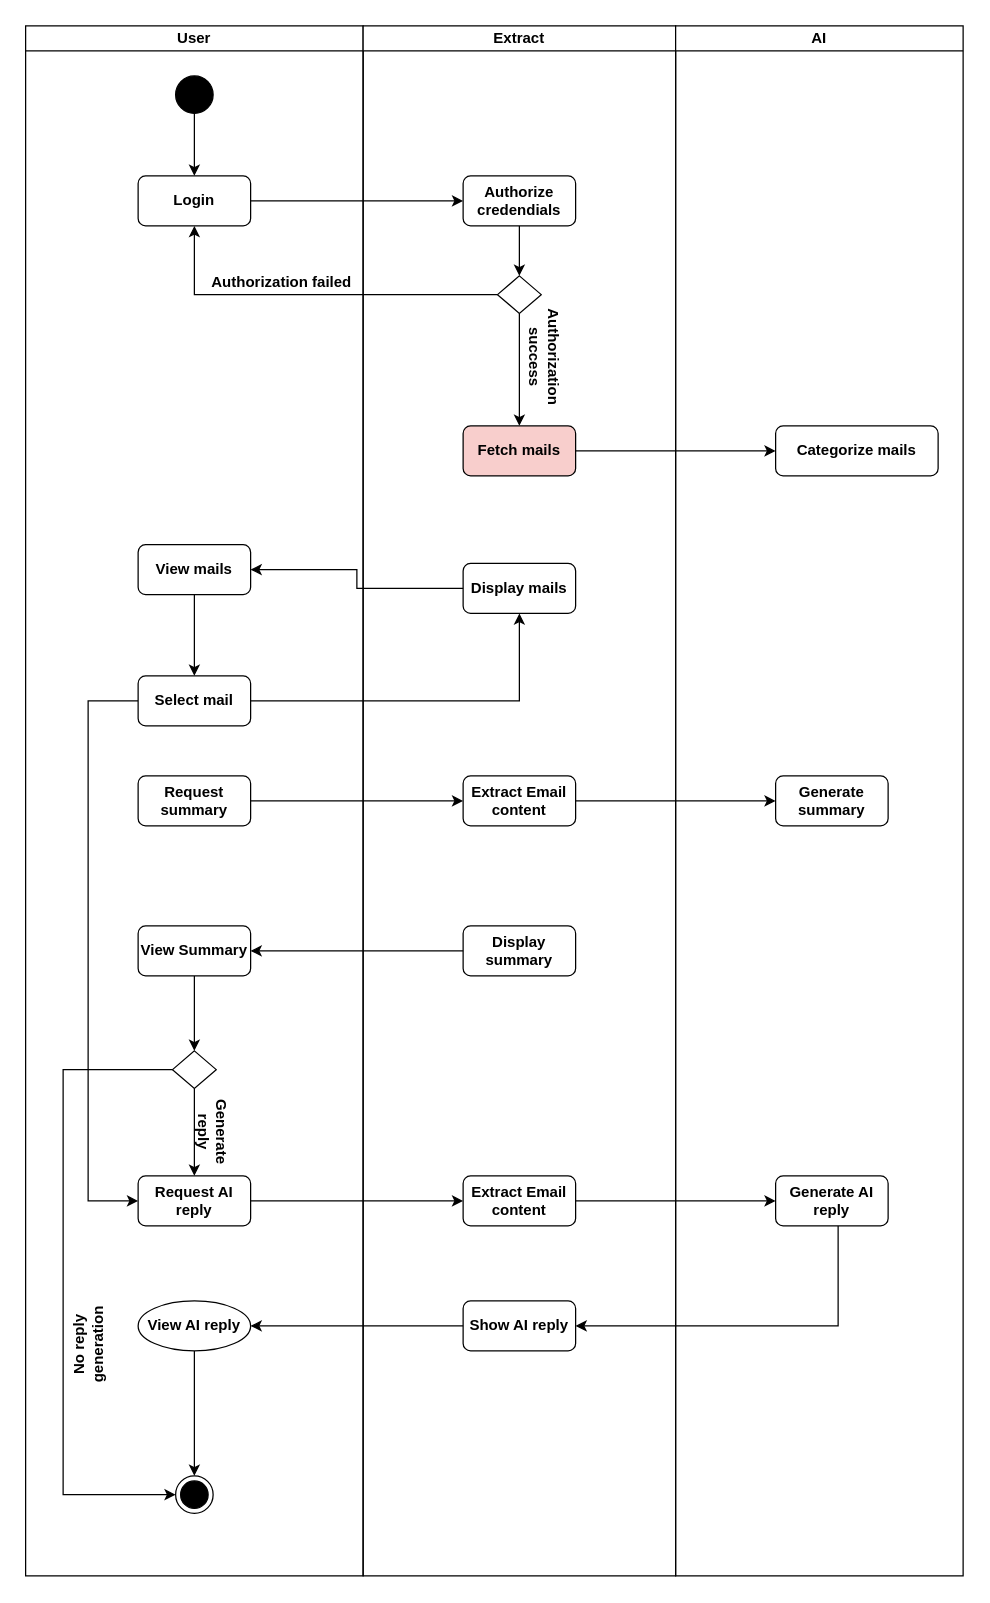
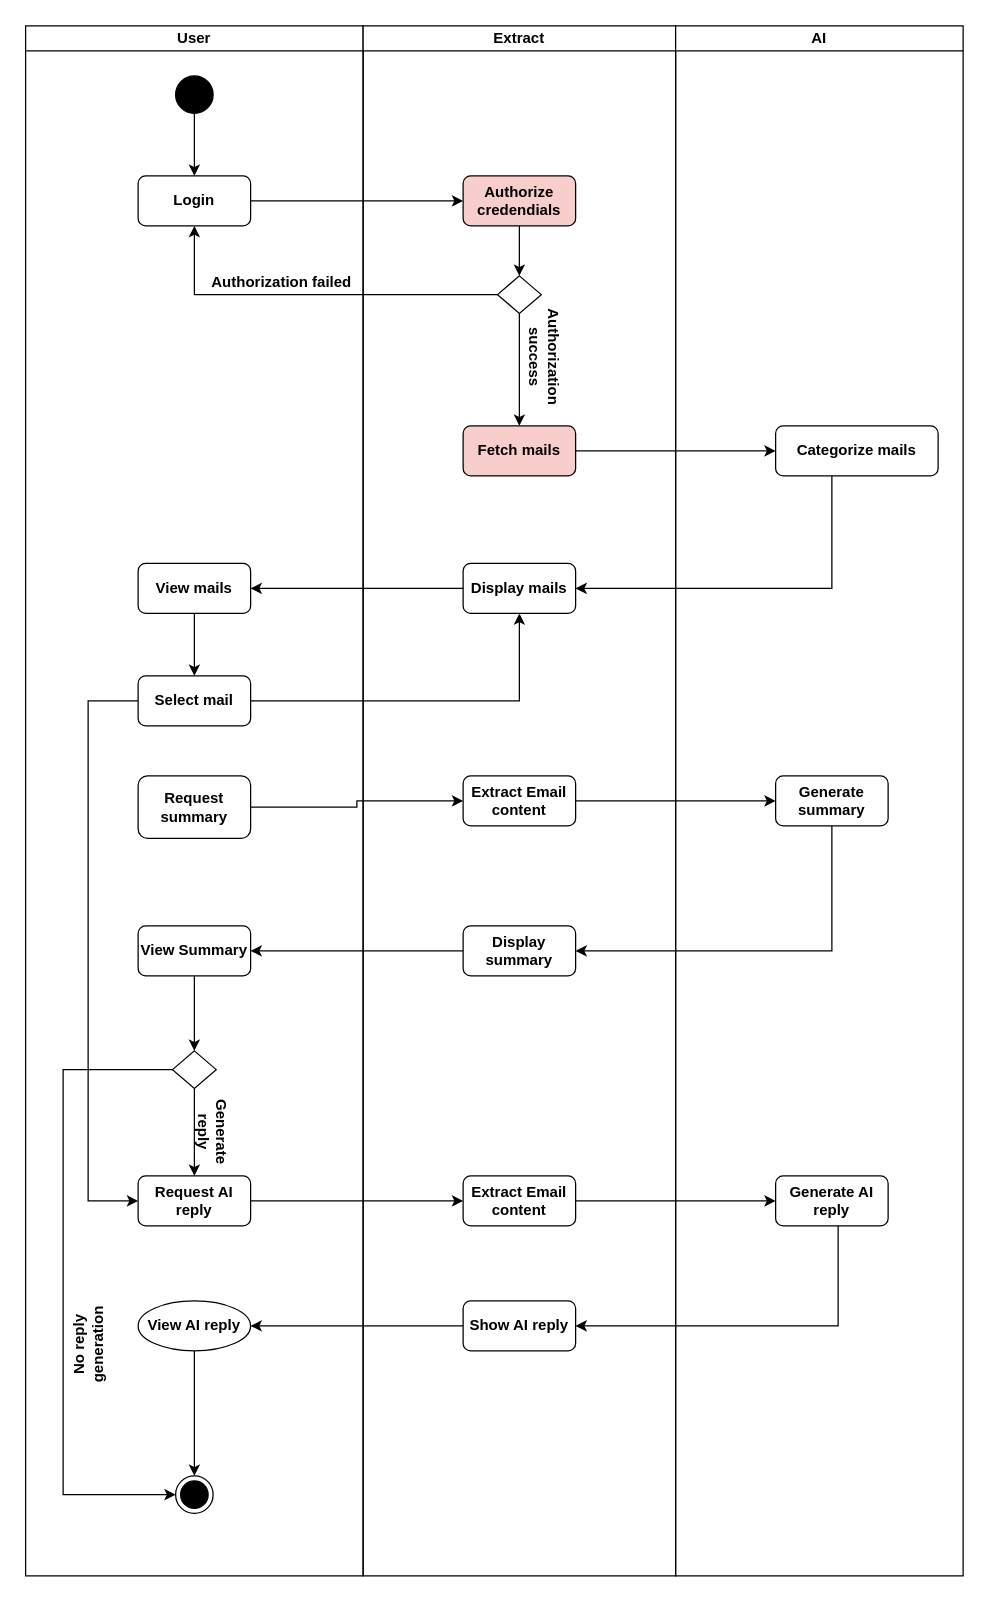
(519, 201) -> (519, 201)
(194, 569) -> (194, 588)
none -> (764, 588)
(194, 801) -> (194, 807)
none -> (771, 951)
